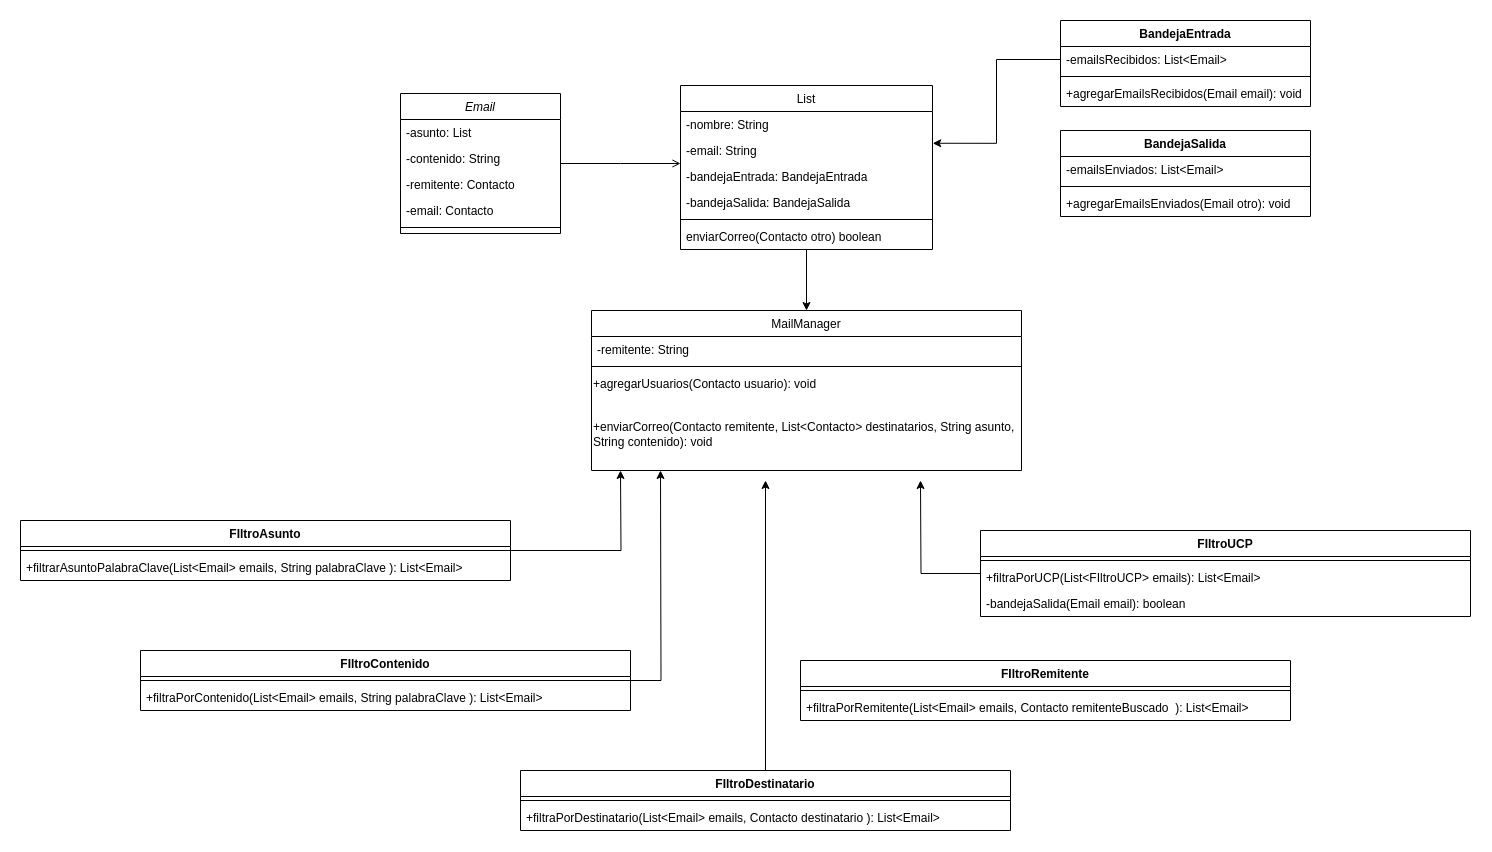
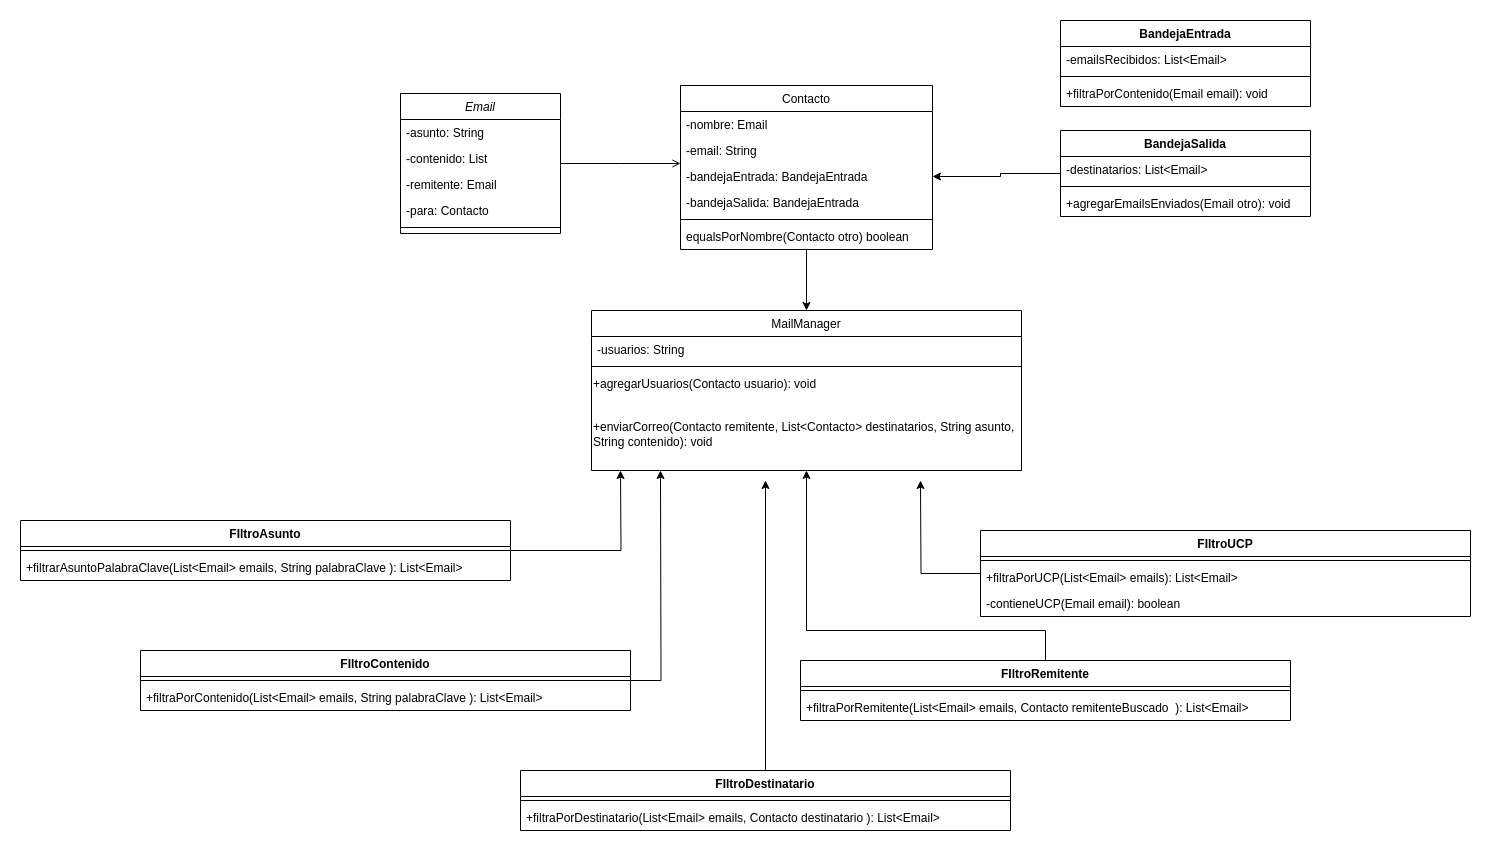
(806, 99) -> (806, 99)
(997, 99) -> none
(1187, 102) -> (1177, 95)
(732, 125) -> (727, 125)
(445, 133) -> (452, 133)
(460, 159) -> (454, 159)
(1148, 171) -> (1146, 171)
none -> (1001, 177)
(469, 185) -> (455, 185)
(774, 203) -> (781, 203)
(454, 211) -> (453, 211)
(797, 237) -> (807, 237)
(651, 350) -> (648, 350)
(1136, 579) -> (1121, 579)
(1092, 605) -> (1087, 605)
none -> (865, 631)
